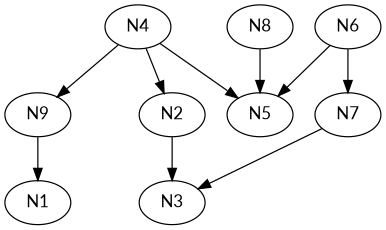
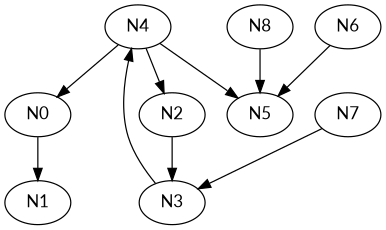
(348, 65) -> none
(38, 115) -> (38, 115)
none -> (126, 126)
